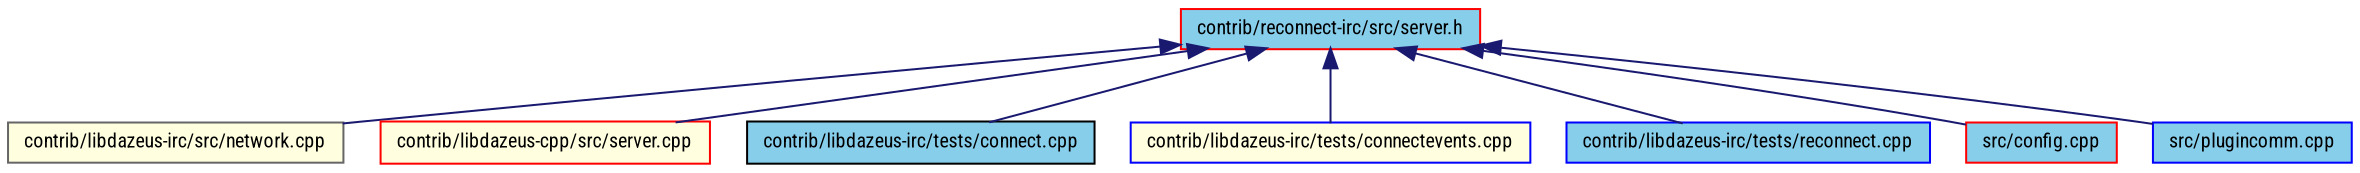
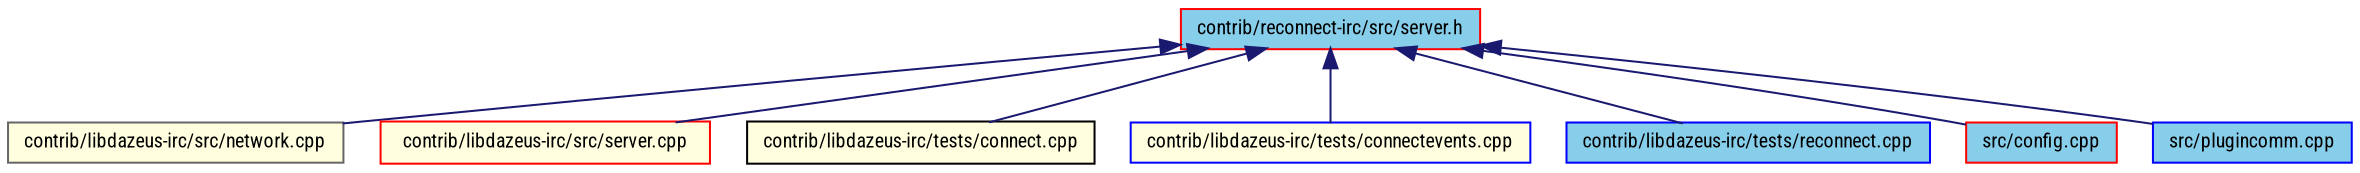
(545, 143) -> (545, 143)
(921, 143) -> (921, 143)
